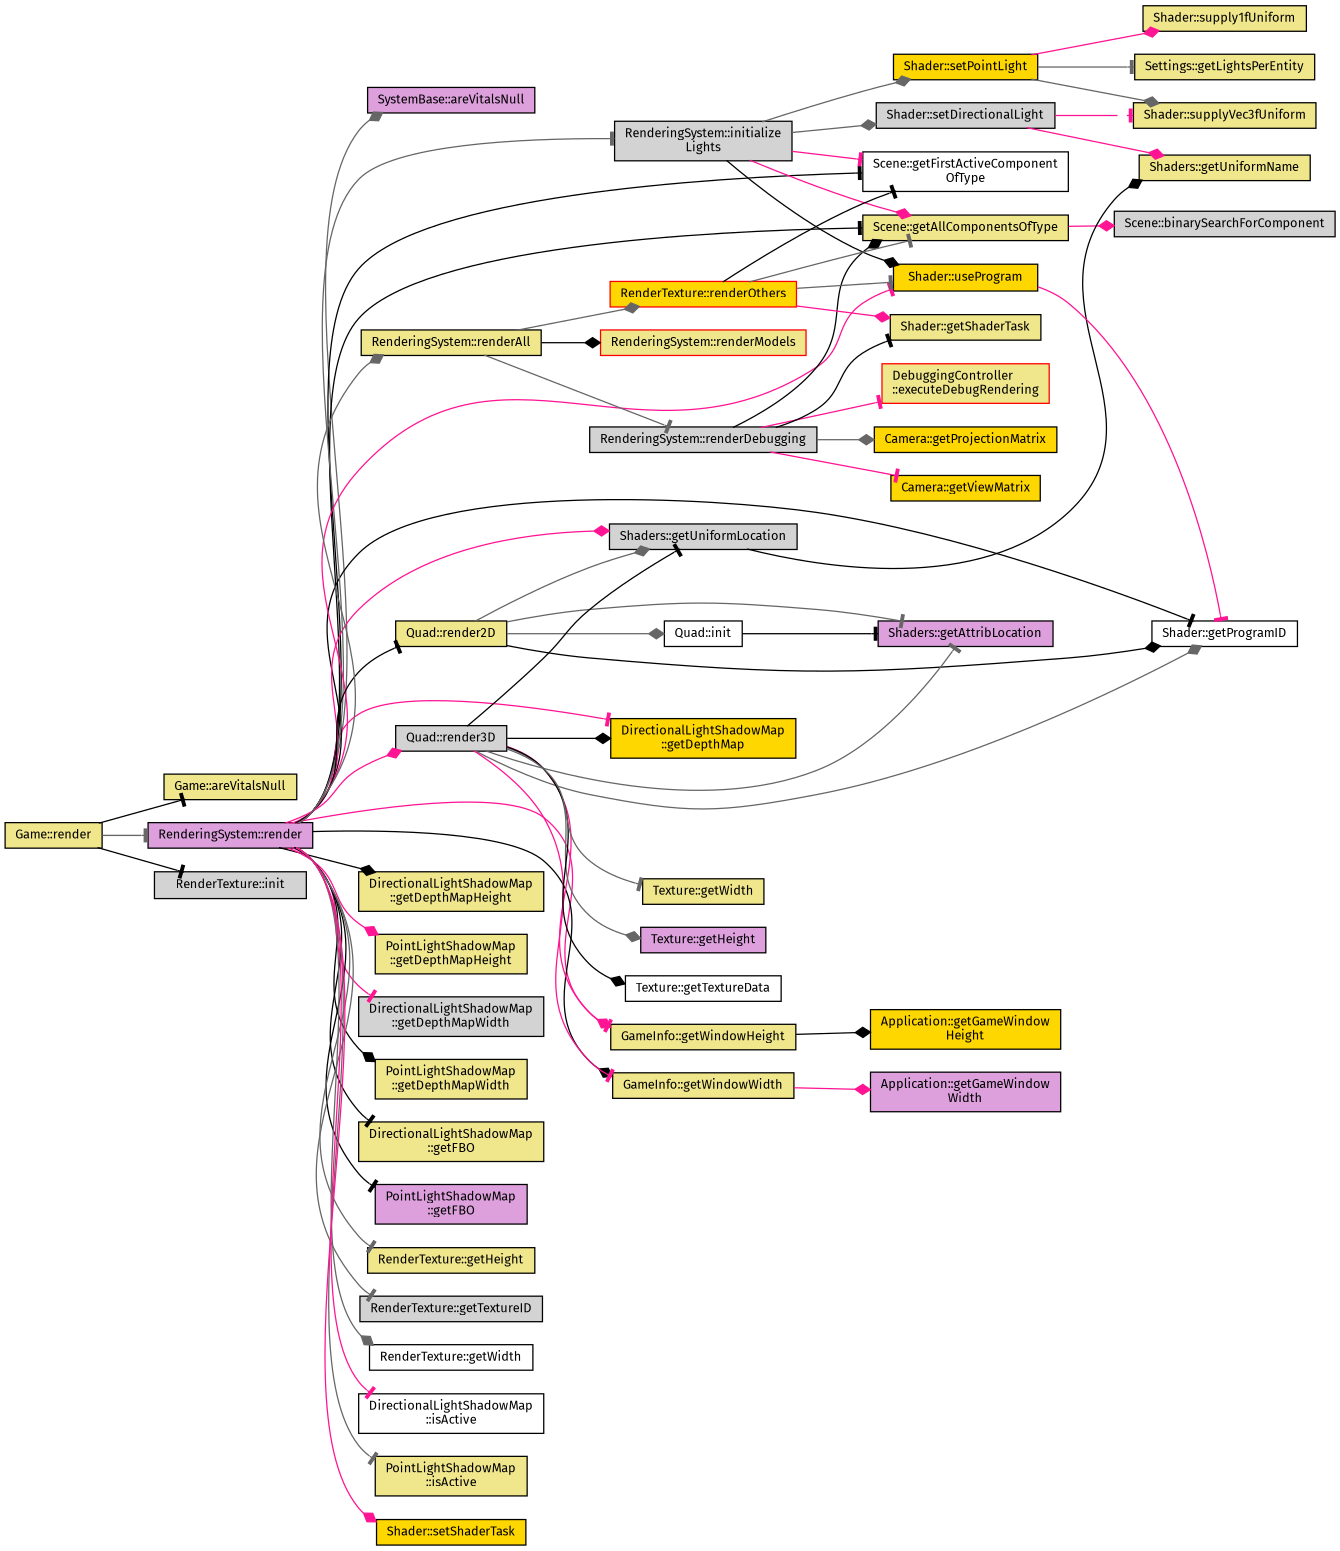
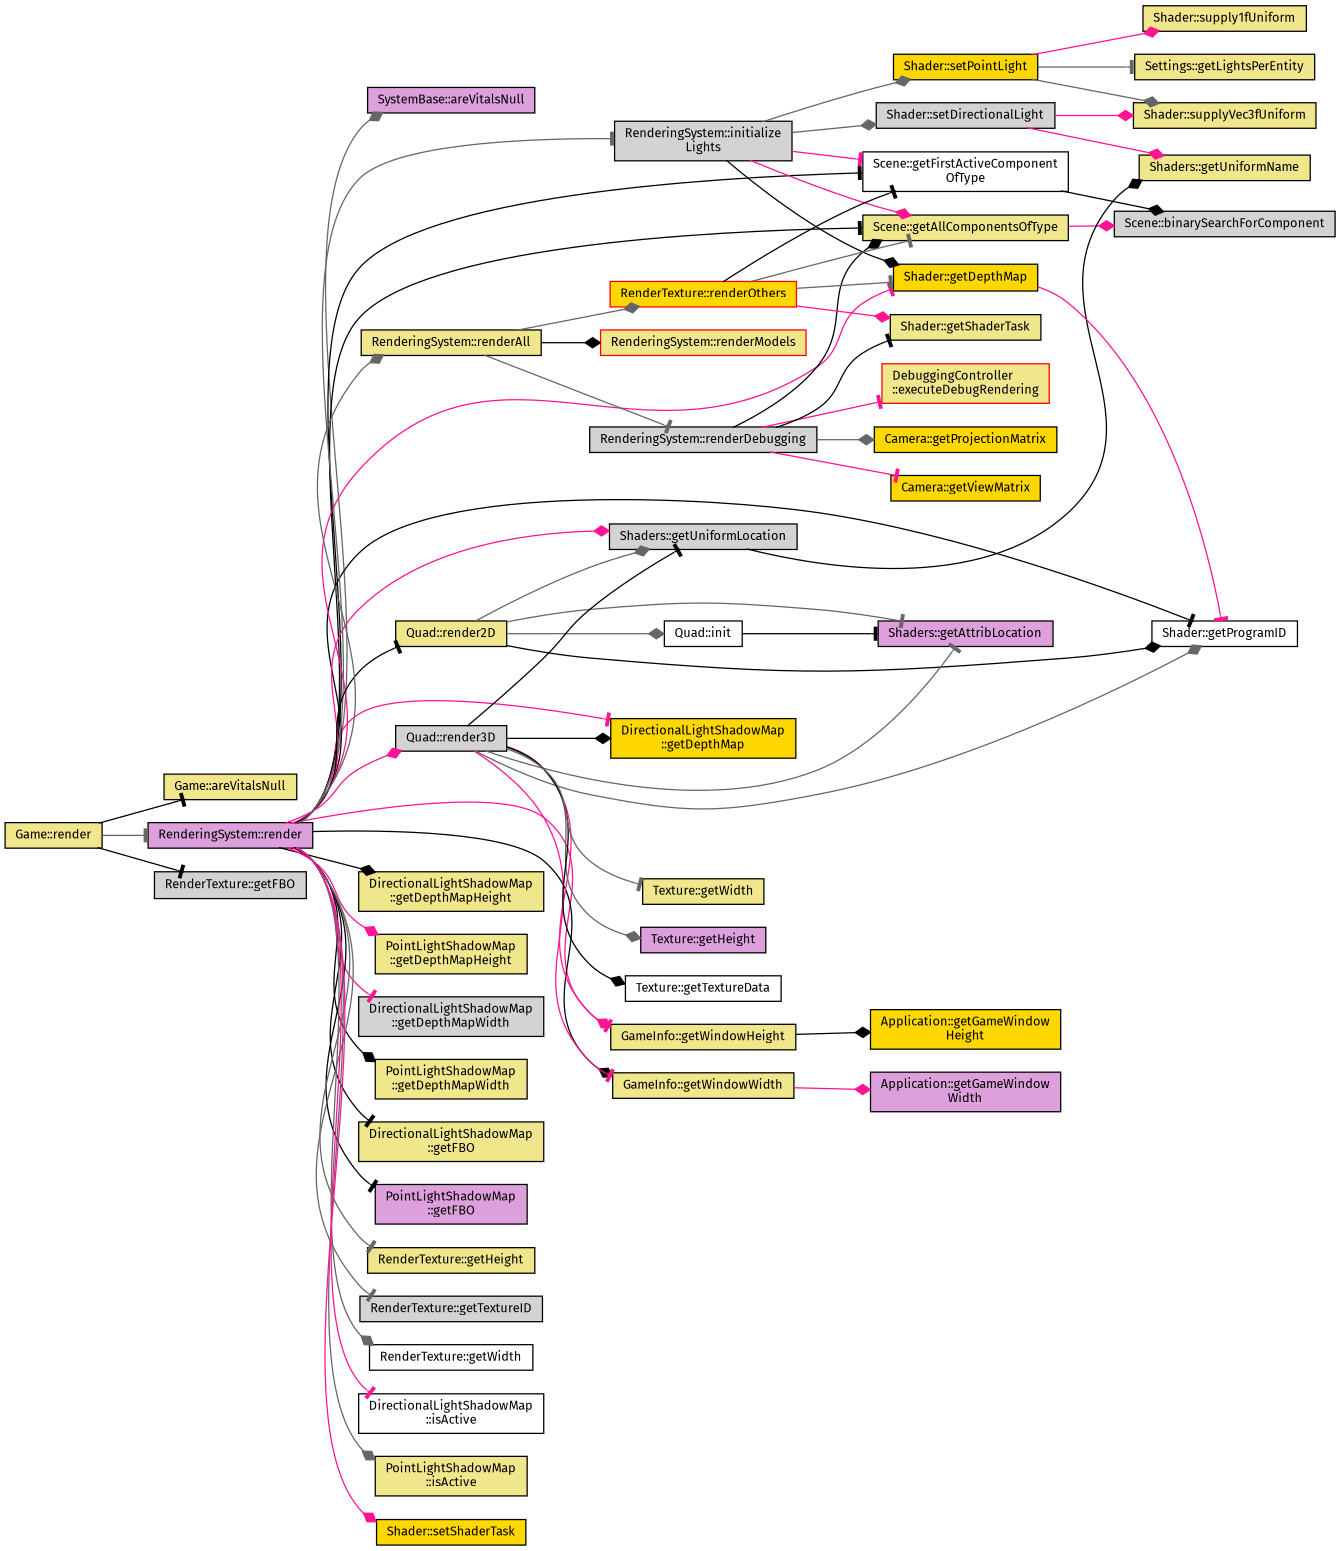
(1086, 116) -> (1086, 116)
none -> (1105, 200)
(966, 278) -> (966, 278)
(230, 885) -> (230, 885)
(336, 1150) -> (336, 1150)
